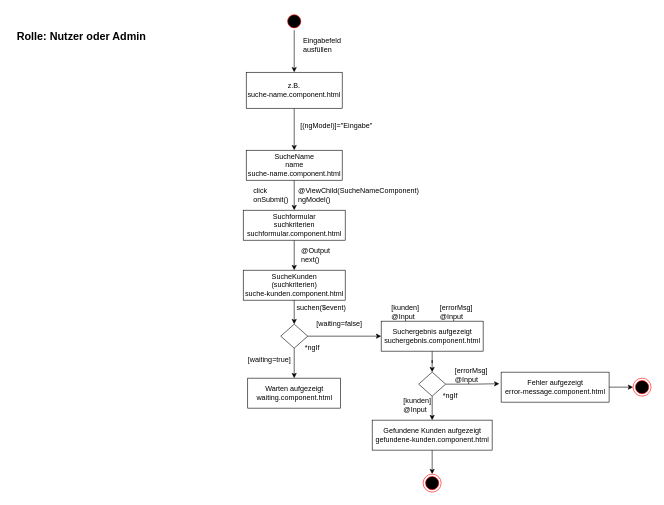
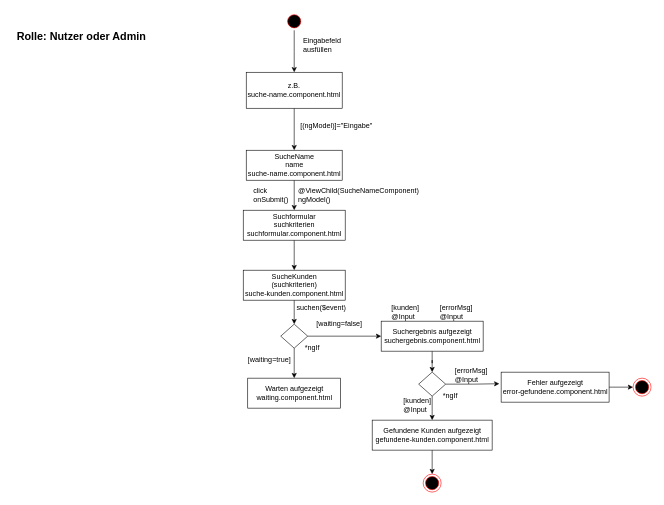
(318, 255) -> none
(556, 387) -> (556, 387)
